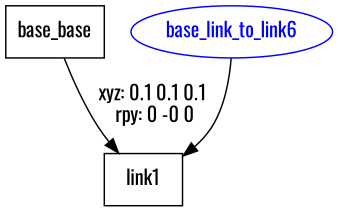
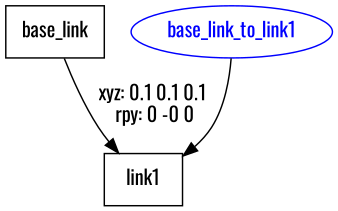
(55, 32) -> (55, 32)
(232, 32) -> (232, 32)
